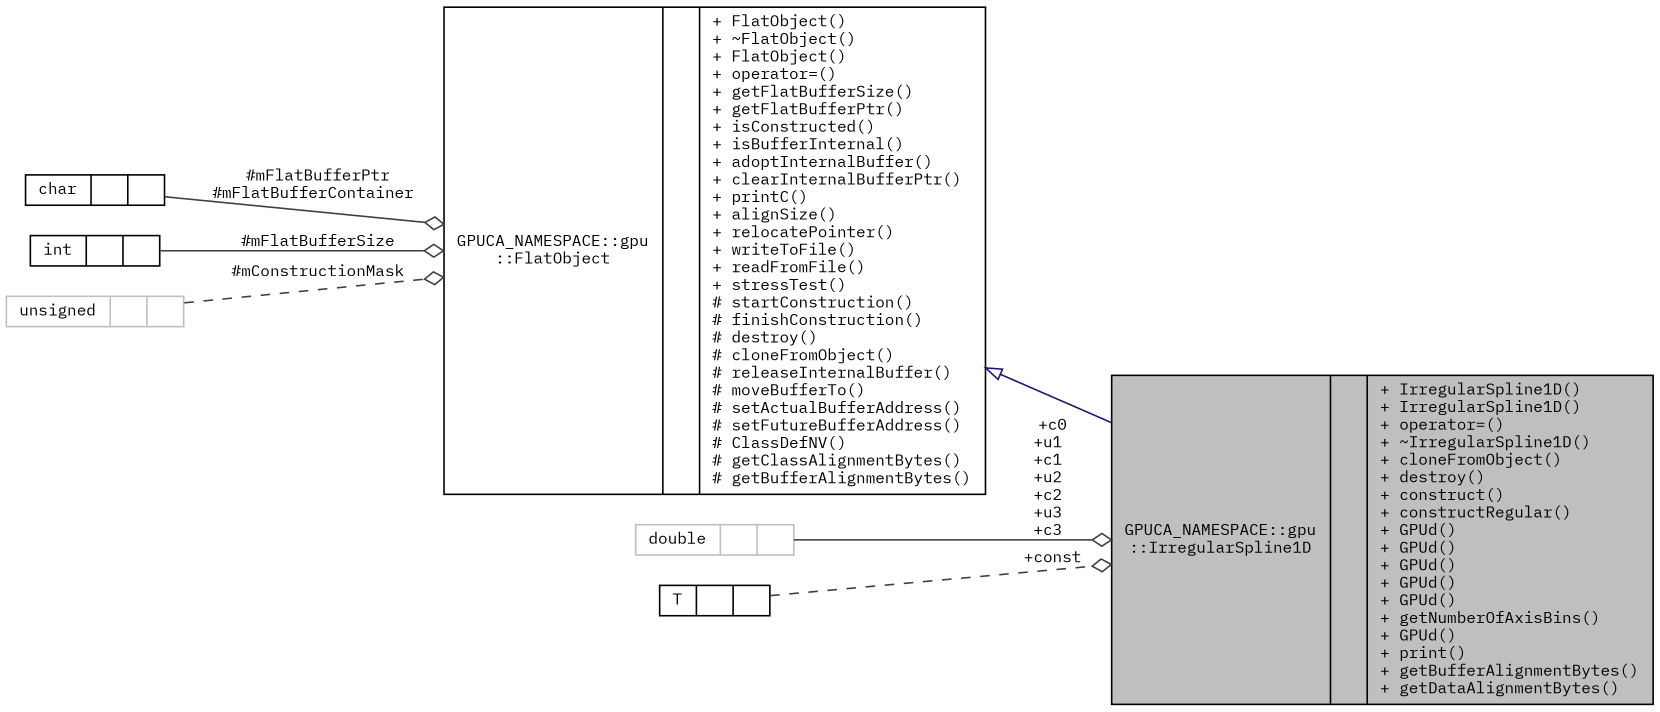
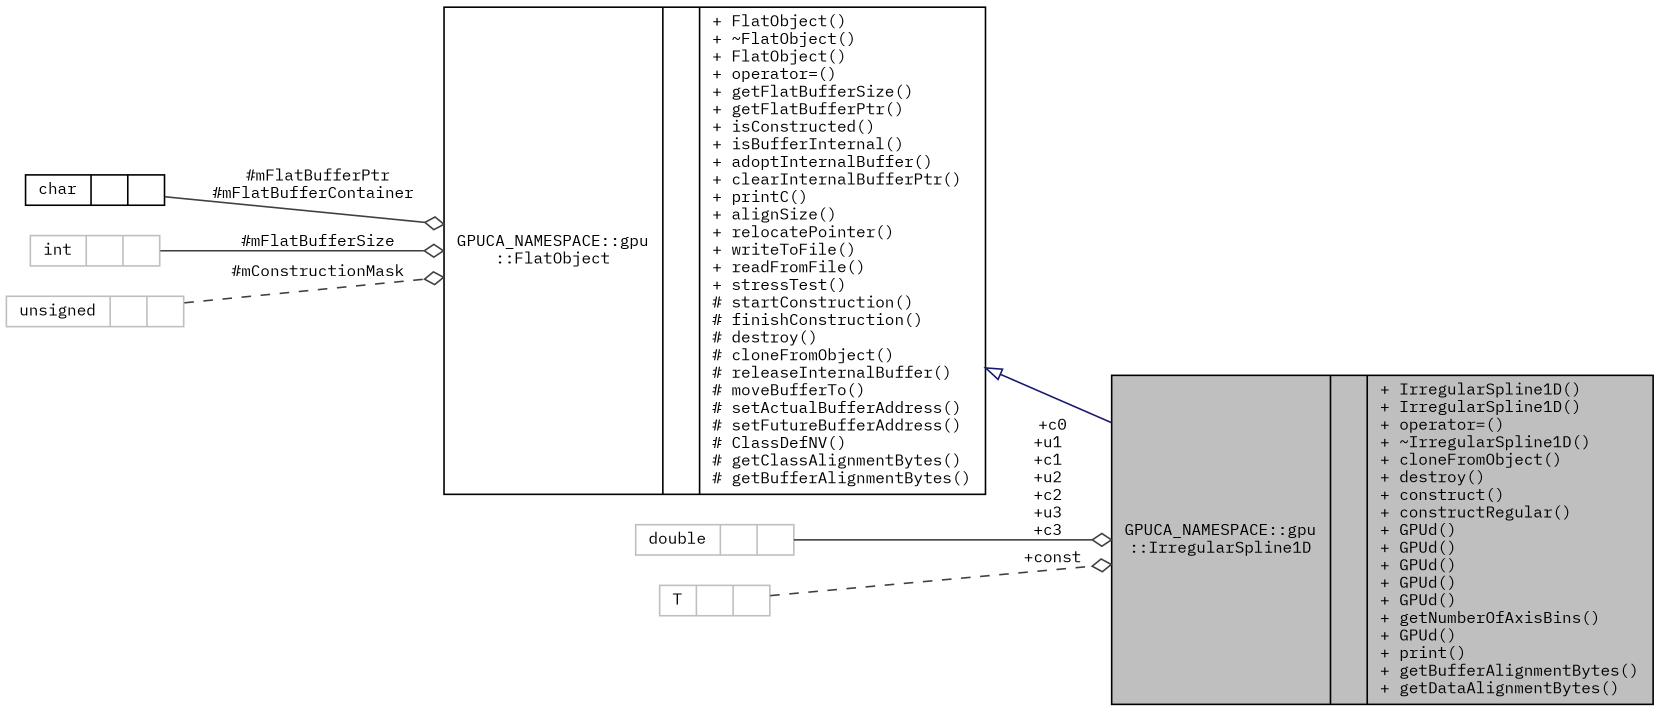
(95, 251) -> (95, 251)
(715, 601) -> (715, 601)
